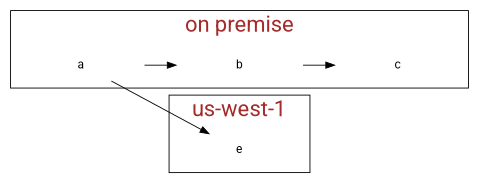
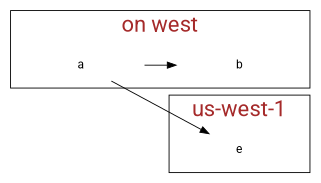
(240, 26) -> (160, 26)
(398, 65) -> none
